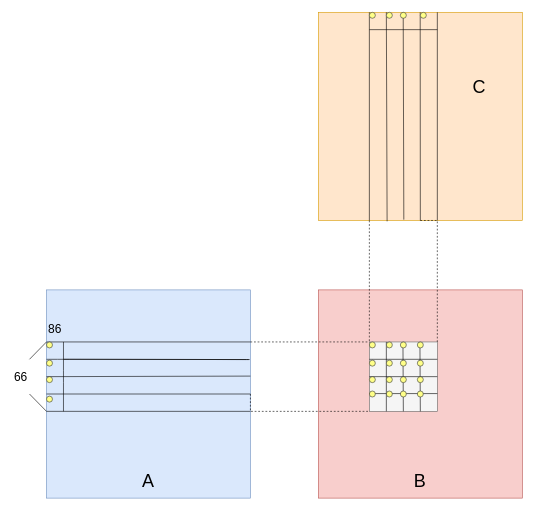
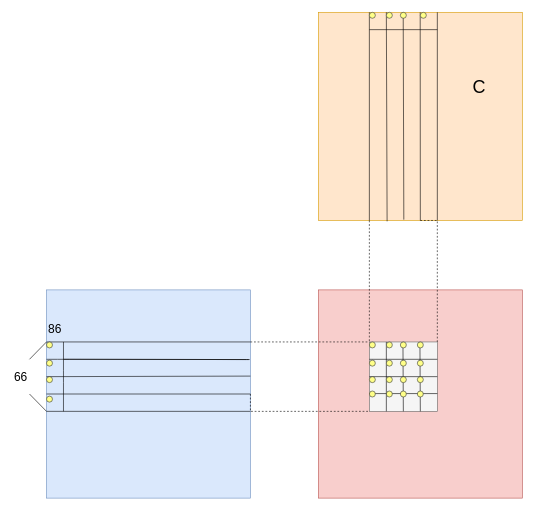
(148, 481) -> none
(420, 481) -> none
